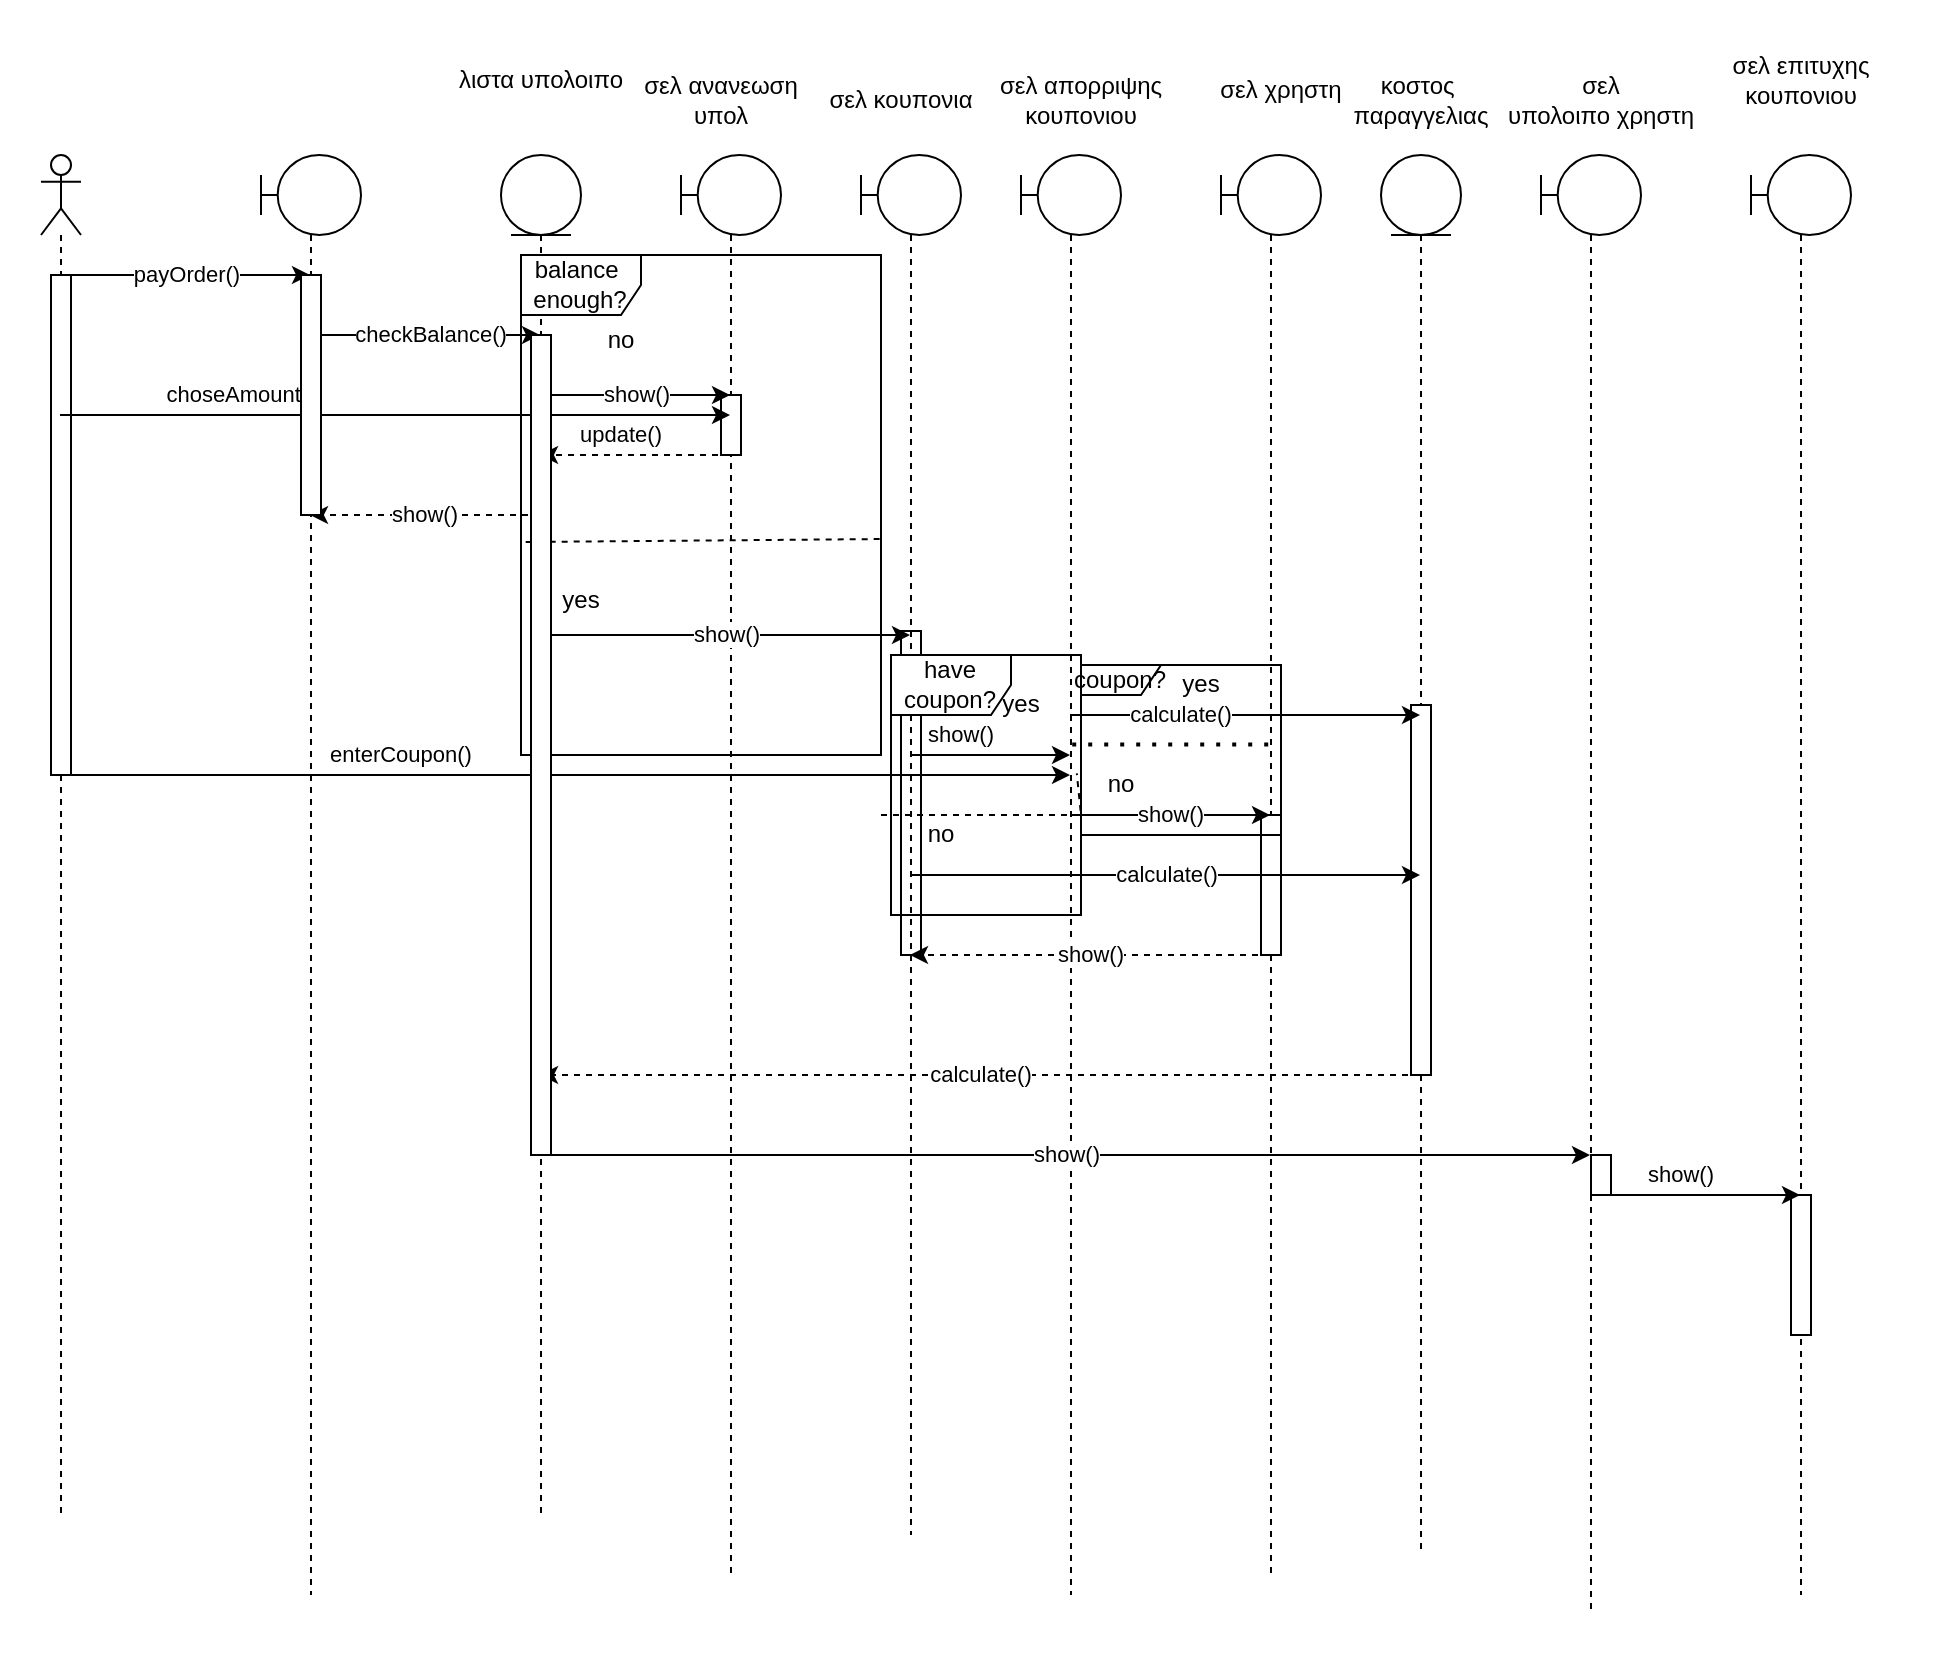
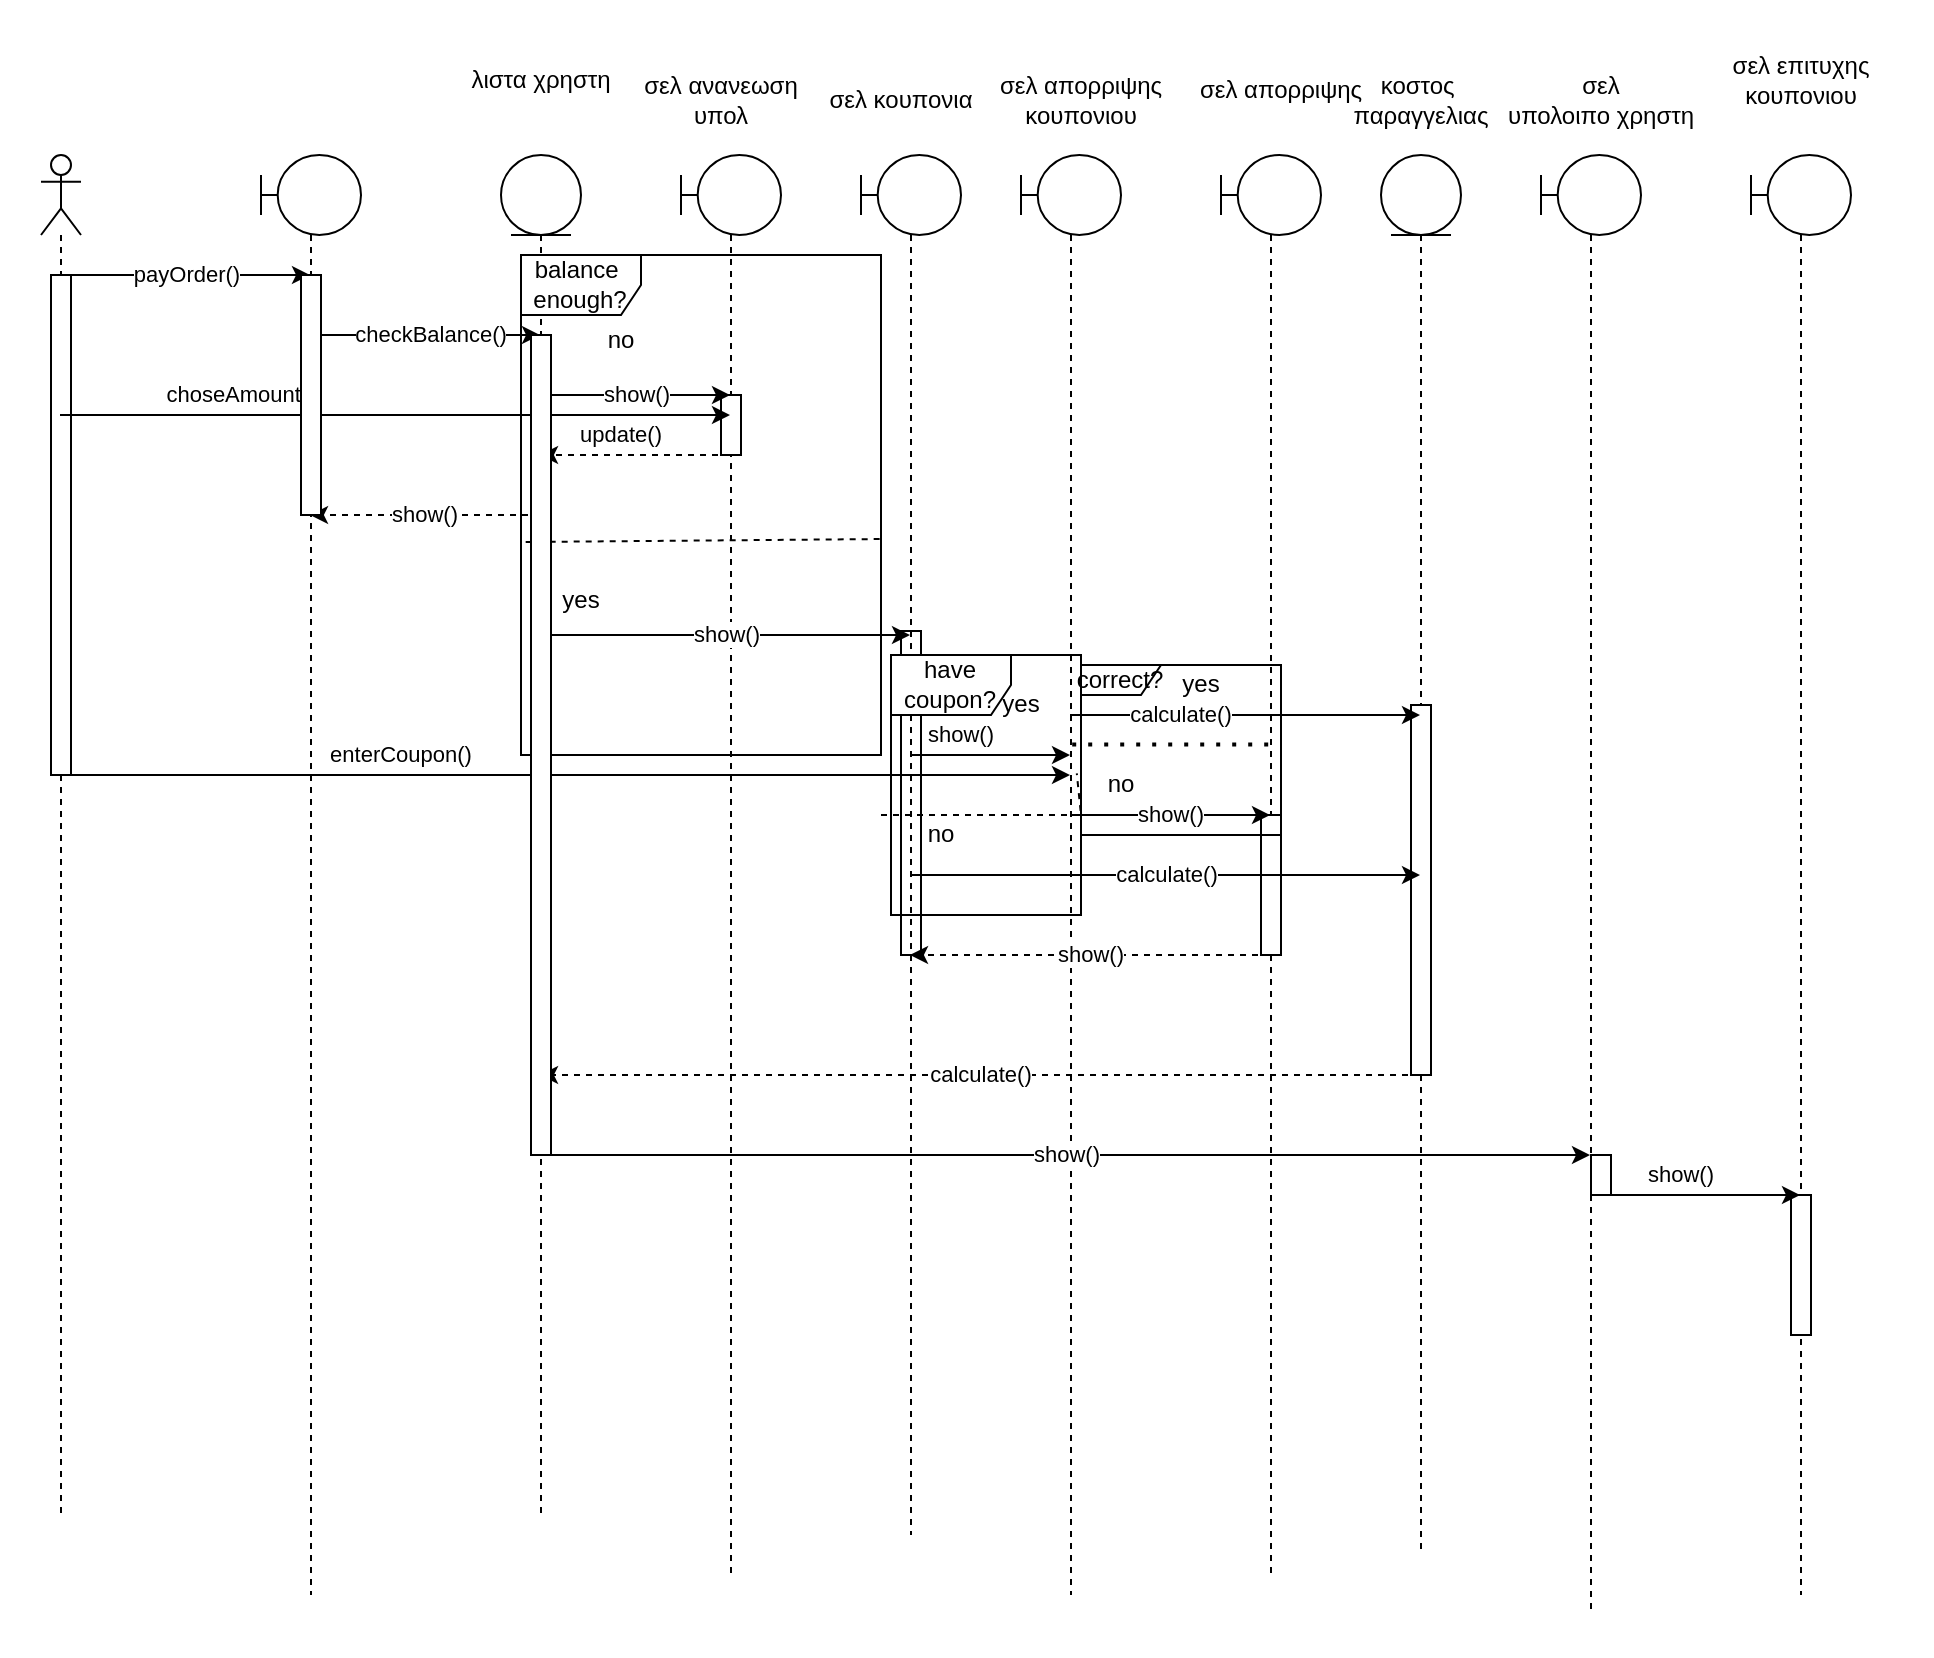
(542, 81) -> (542, 81)
(1282, 91) -> (1282, 91)
(1121, 681) -> (1121, 681)
